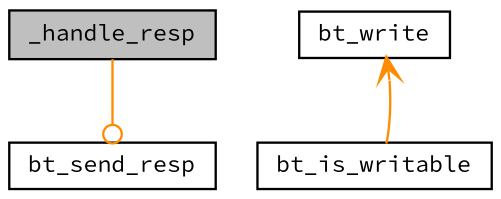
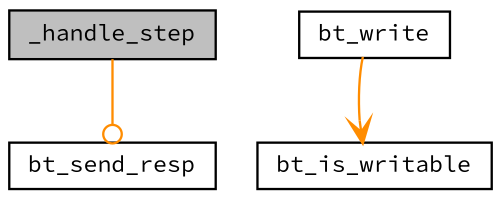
(112, 35) -> (112, 35)
(390, 112) -> (359, 89)
